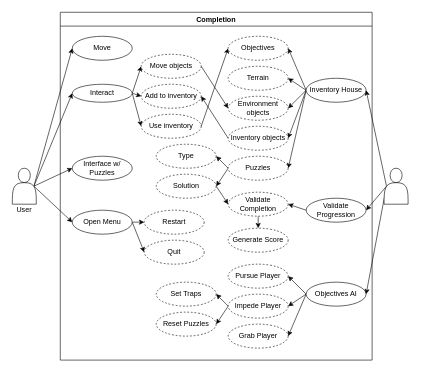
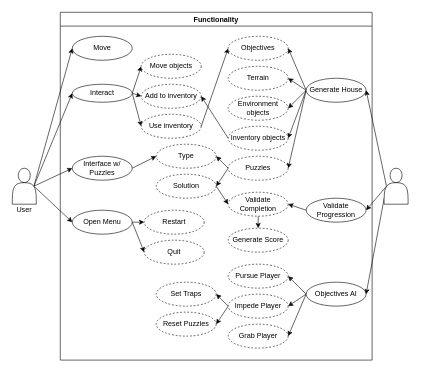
(216, 20) -> (216, 20)
(213, 85) -> none
(336, 90) -> (336, 90)
none -> (142, 163)
